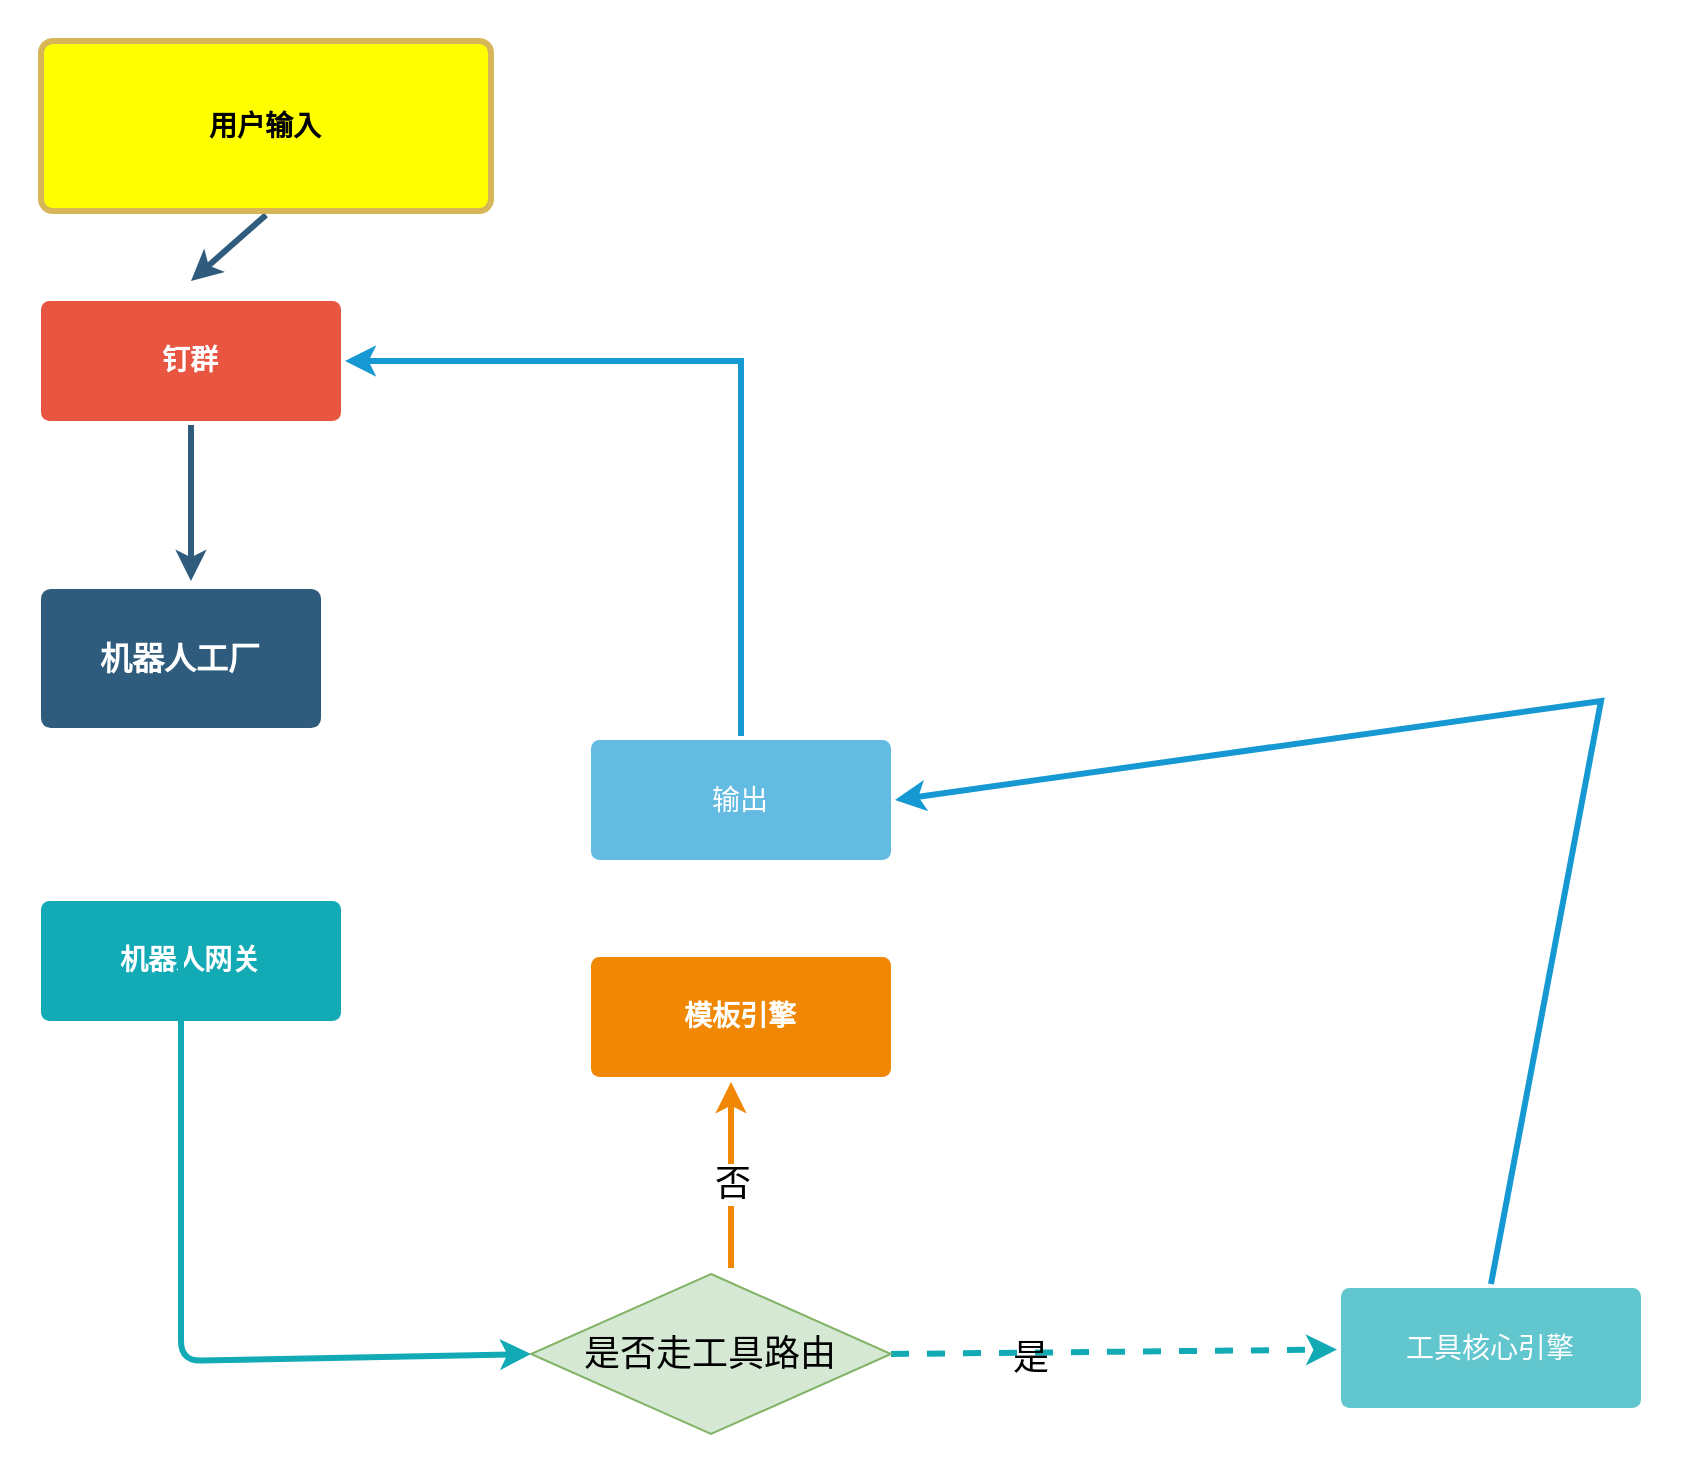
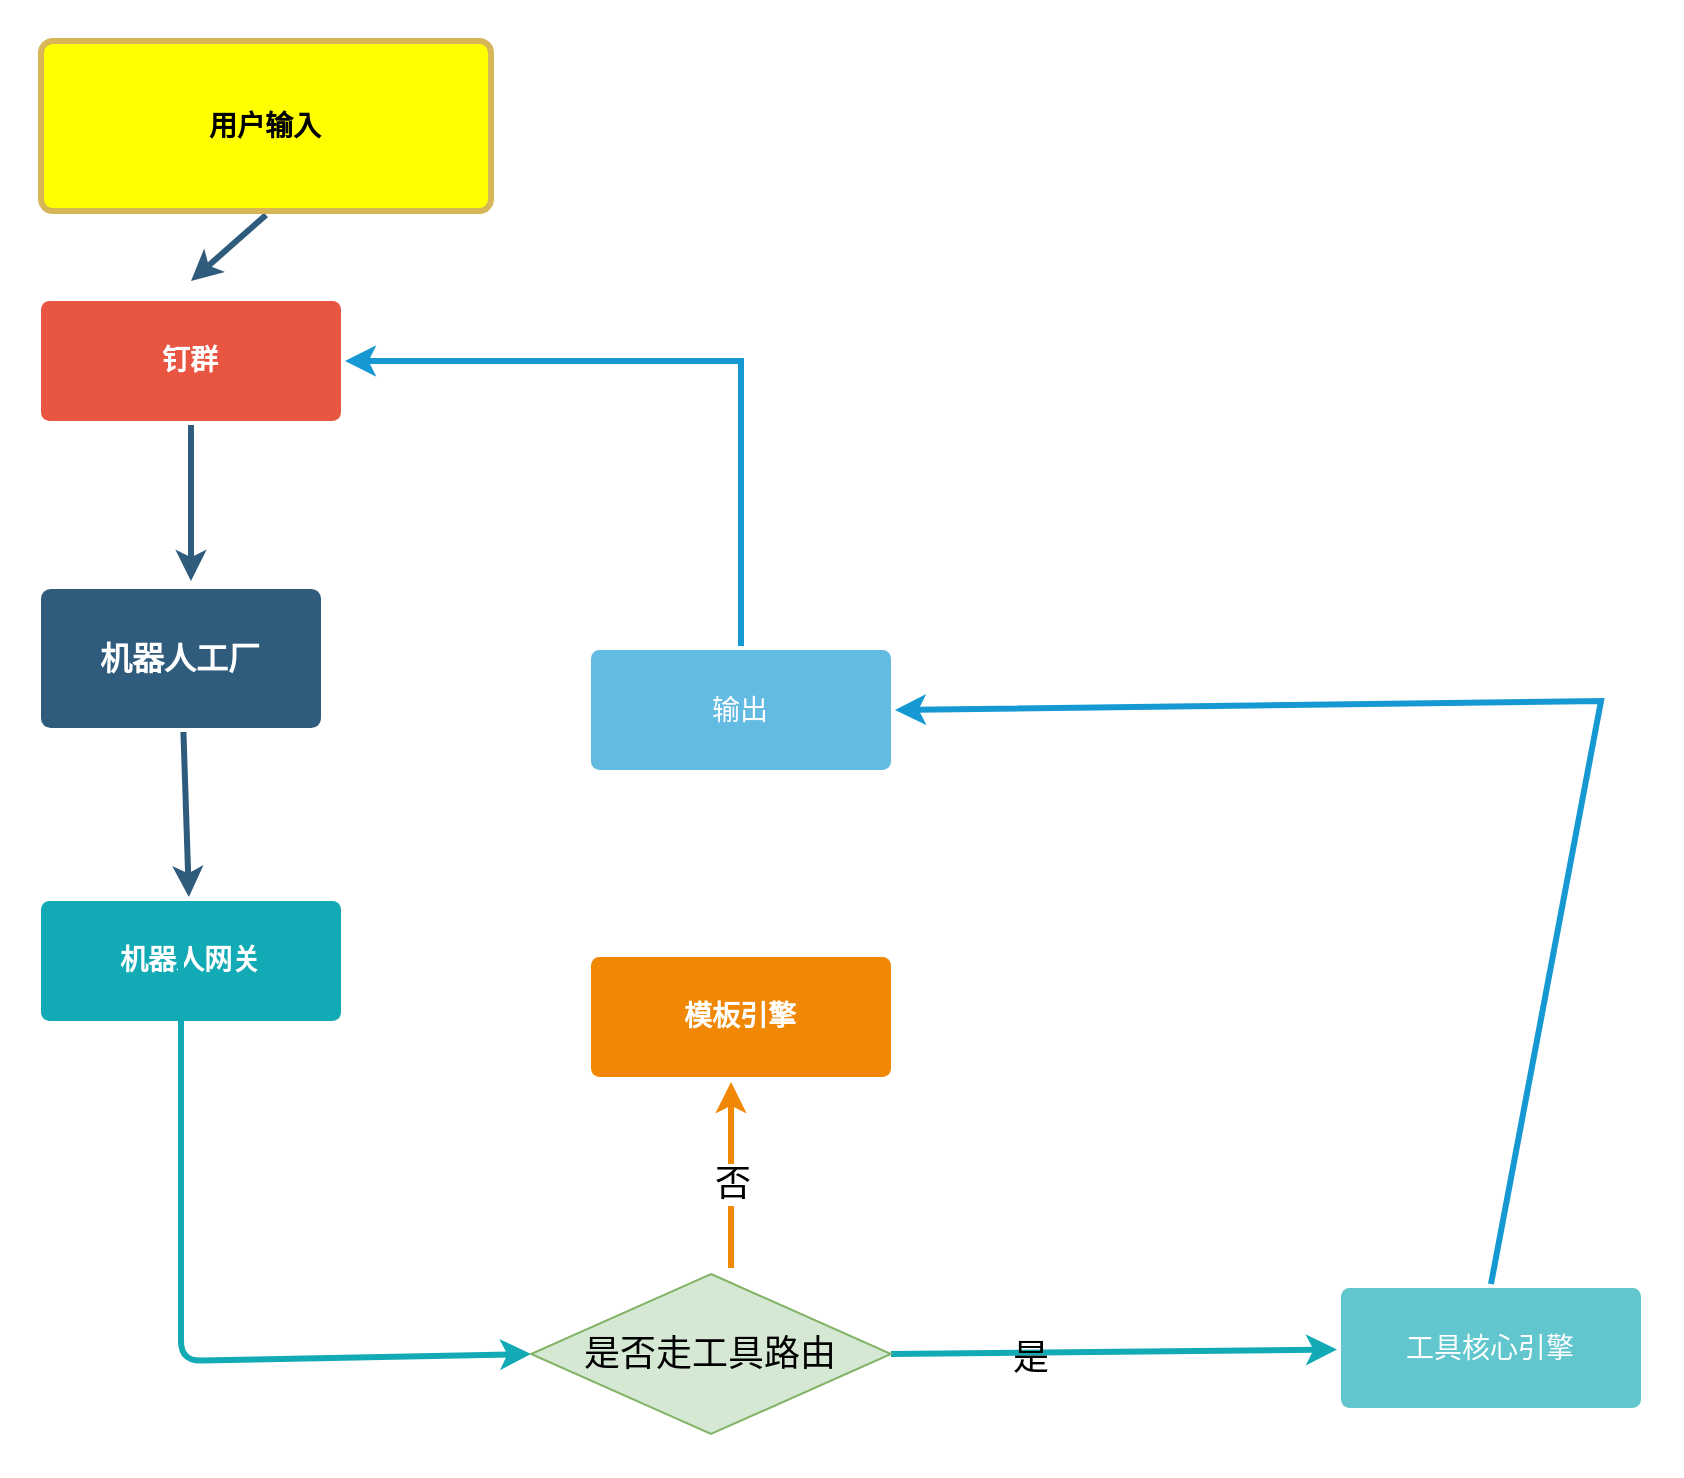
(741, 800) -> (741, 710)
none -> (186, 804)
(917, 1354) -> (917, 1354)
